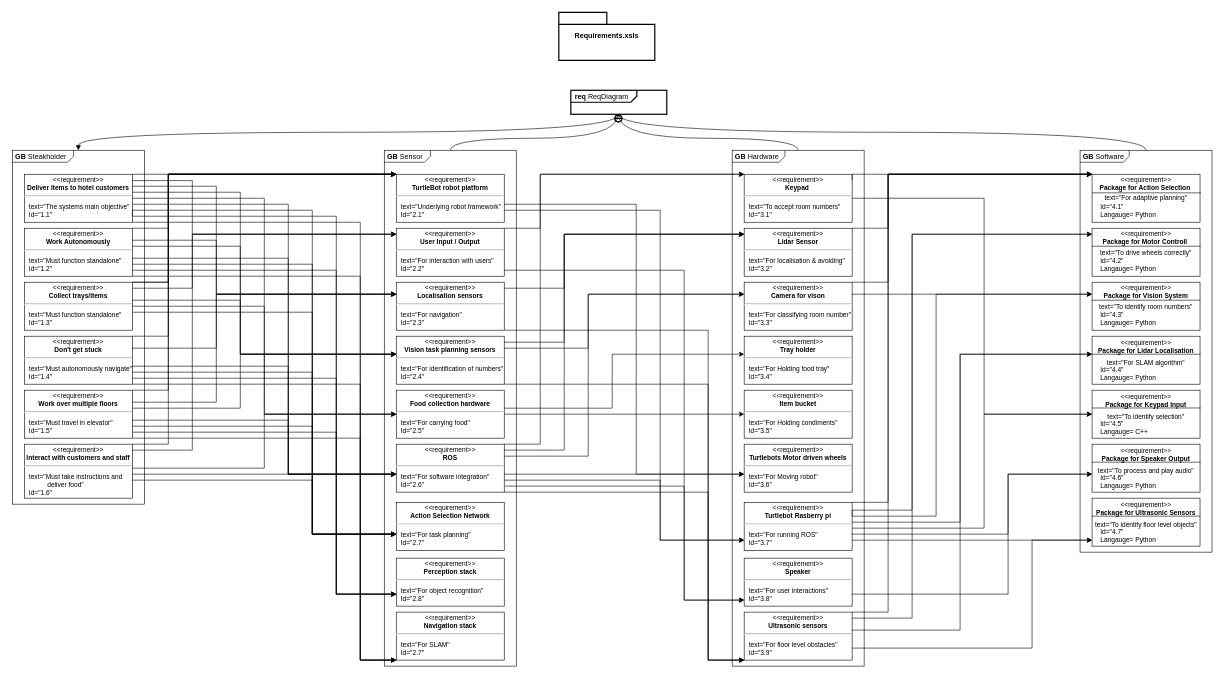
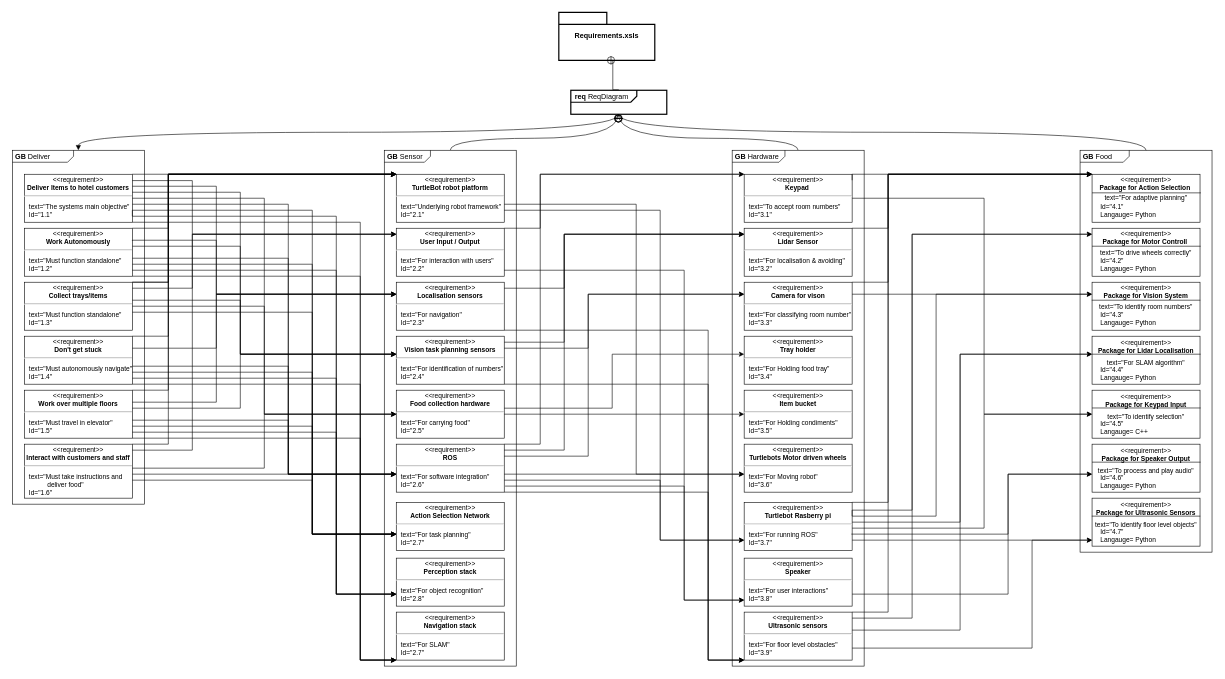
none -> (613, 72)
(40, 155) -> (31, 155)
(1102, 155) -> (1093, 155)
